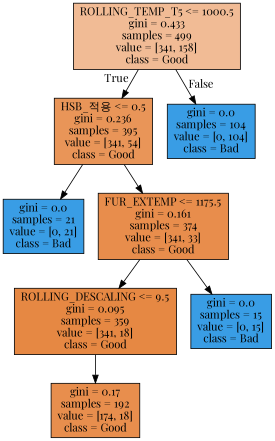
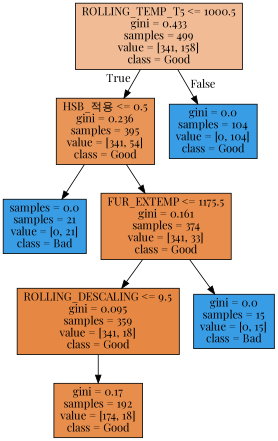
(211, 131) -> (213, 131)
(44, 226) -> (45, 226)
